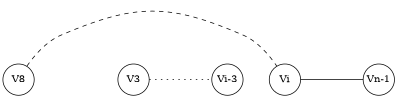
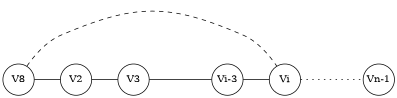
none -> (76, 80)
(180, 80) -> (180, 80)
none -> (256, 80)
(332, 80) -> (332, 80)
